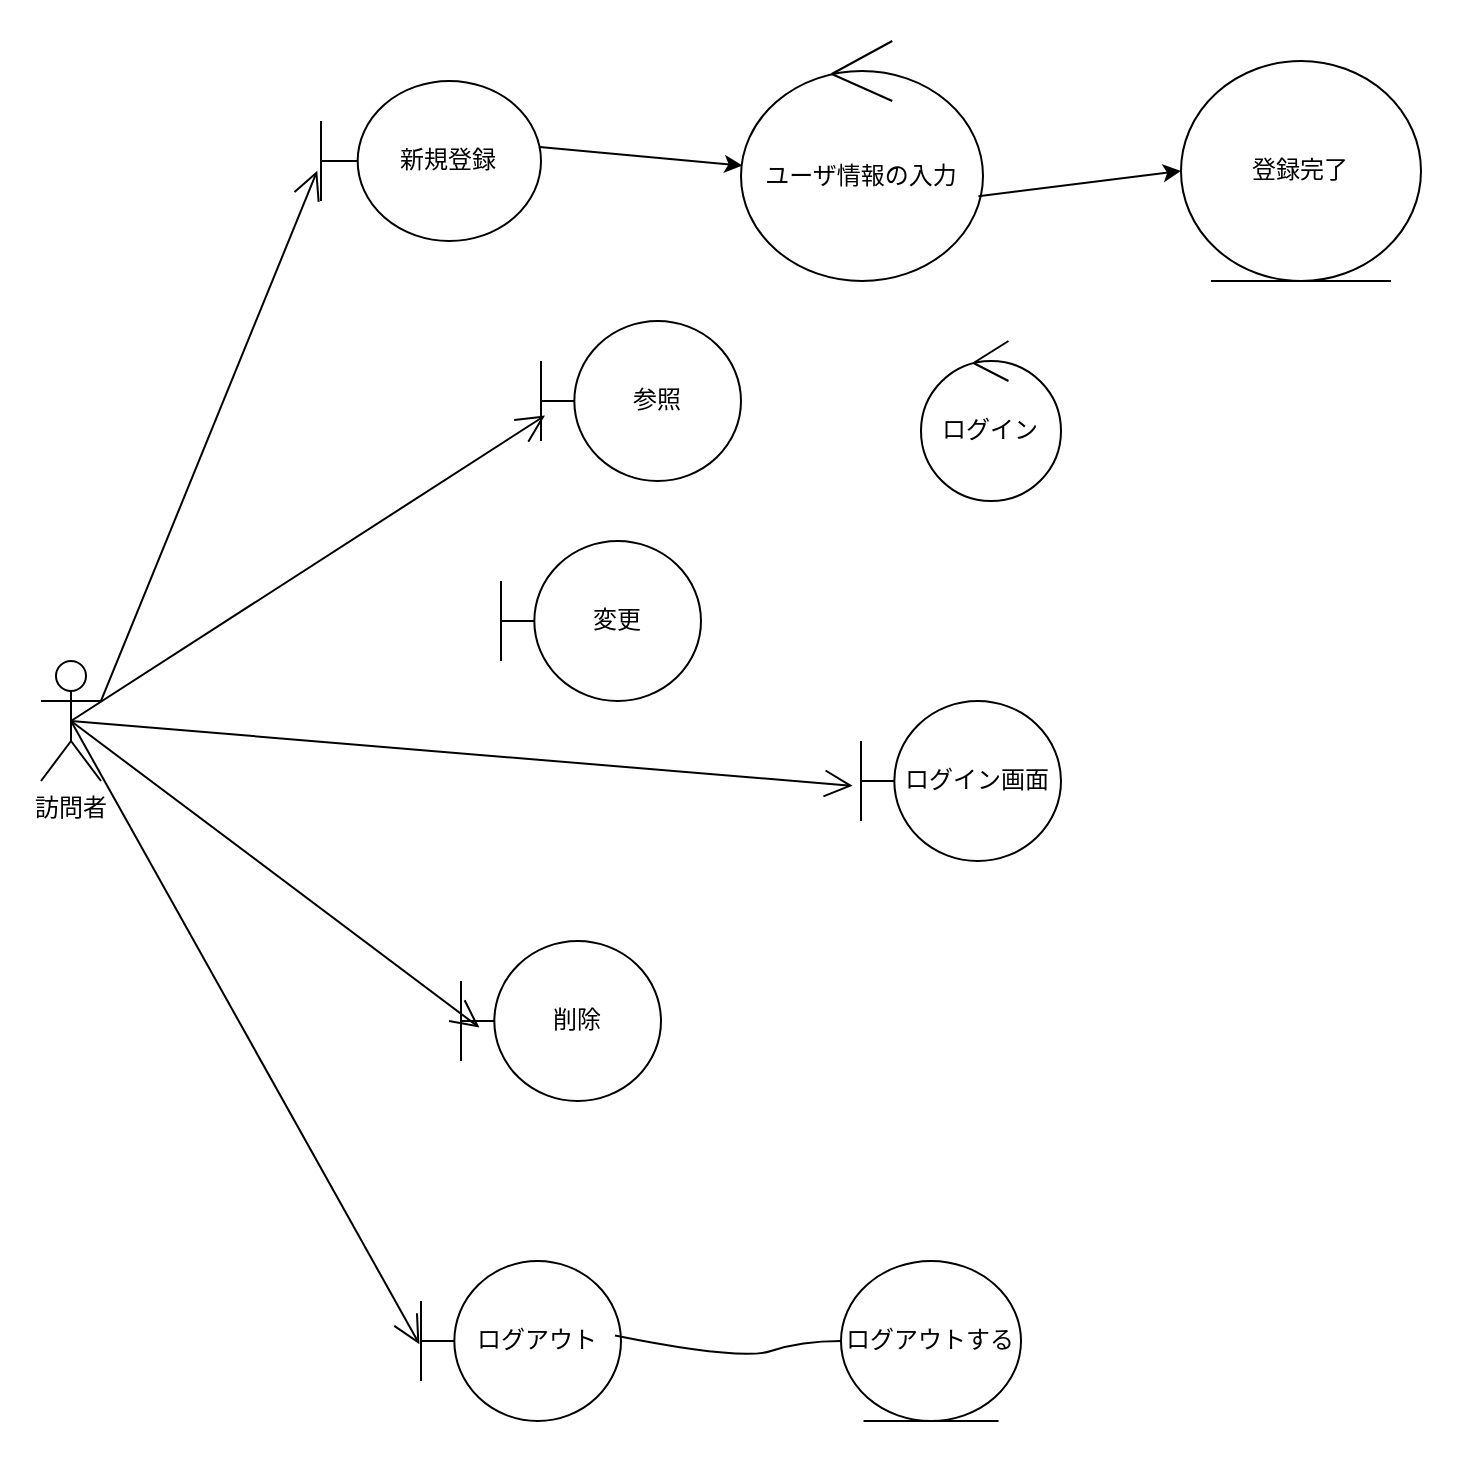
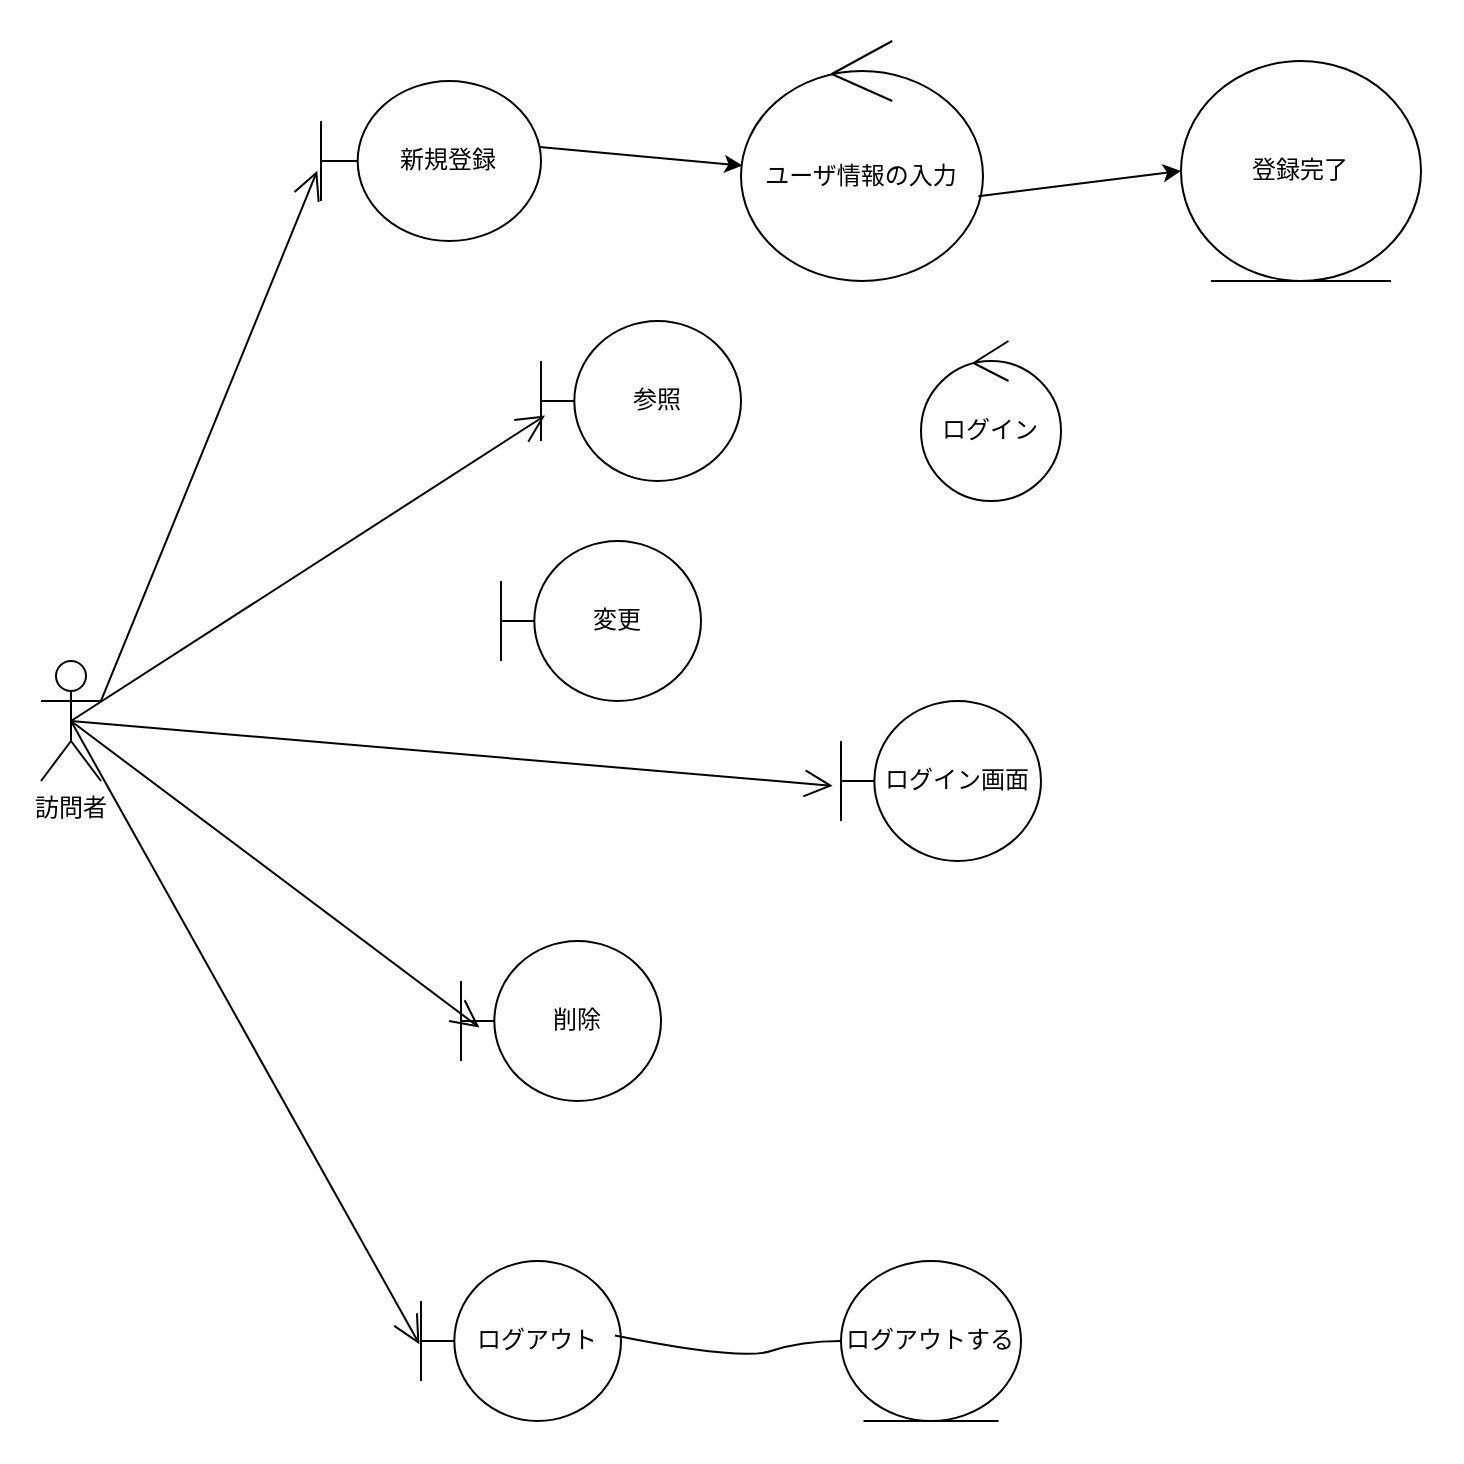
(961, 781) -> (941, 781)
